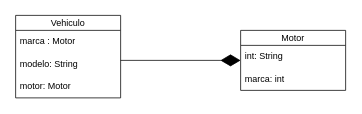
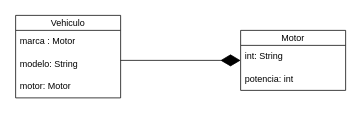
(267, 79) -> (273, 79)
